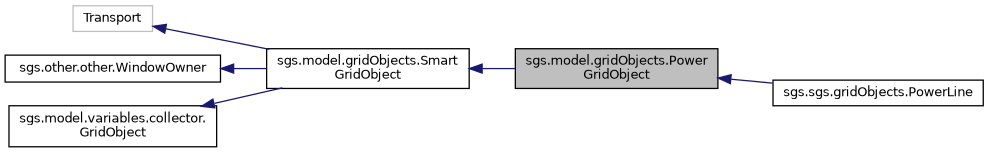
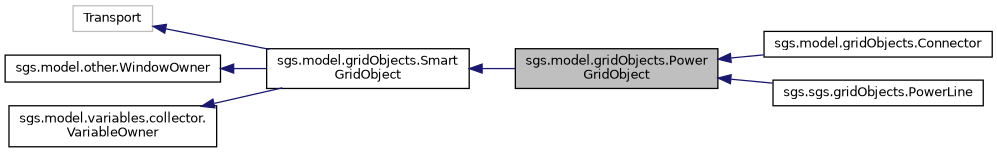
none -> (878, 44)
(113, 69) -> (113, 69)
(113, 126) -> (113, 126)
